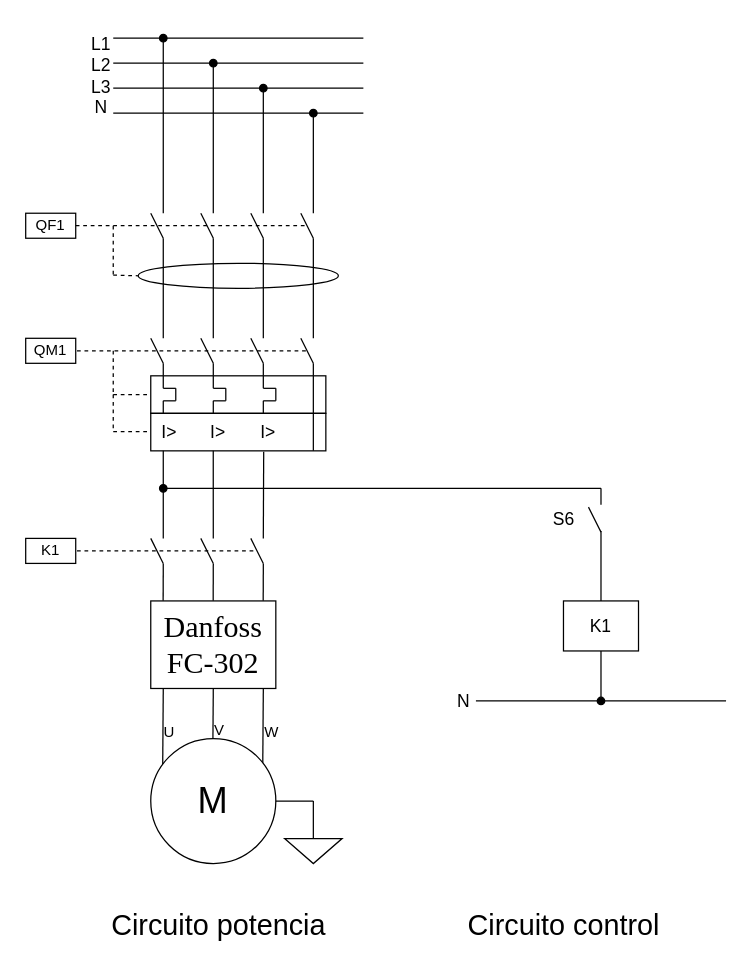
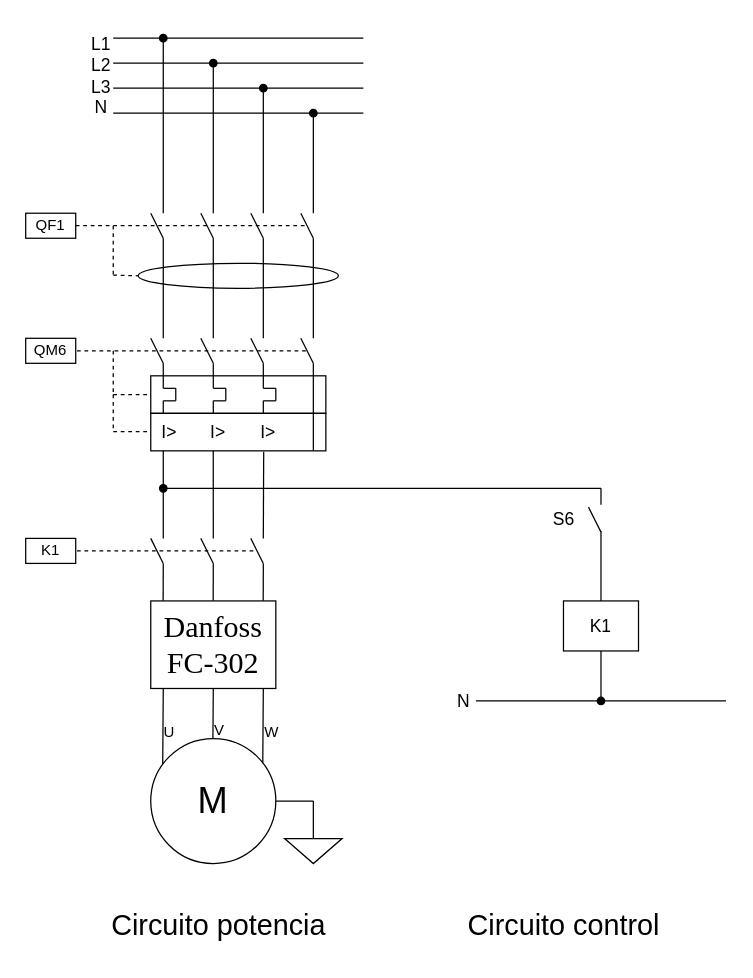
(51, 351) -> (51, 351)
